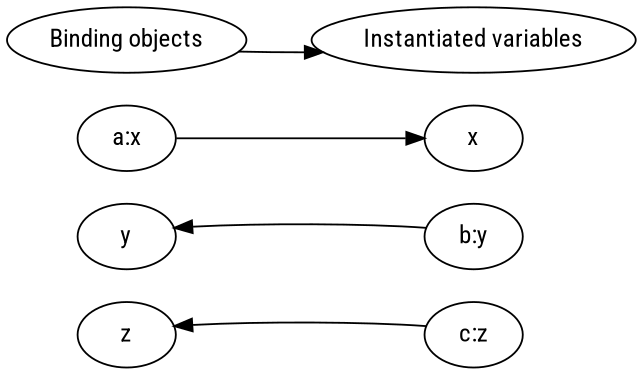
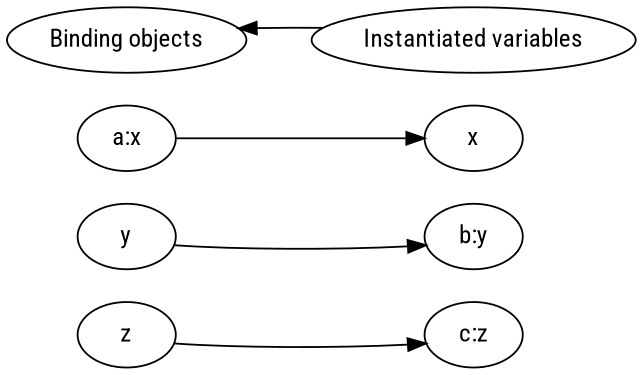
(271, 52) -> (290, 28)
(310, 224) -> (291, 249)
(310, 323) -> (291, 347)
